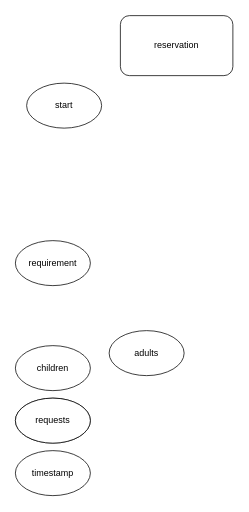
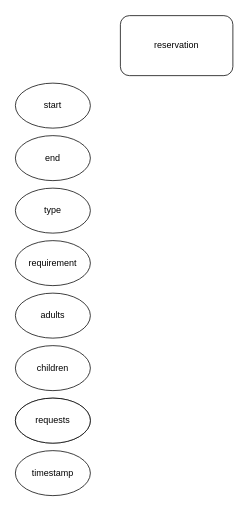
(64, 105) -> (53, 105)
none -> (53, 158)
none -> (53, 210)
(147, 353) -> (53, 315)
